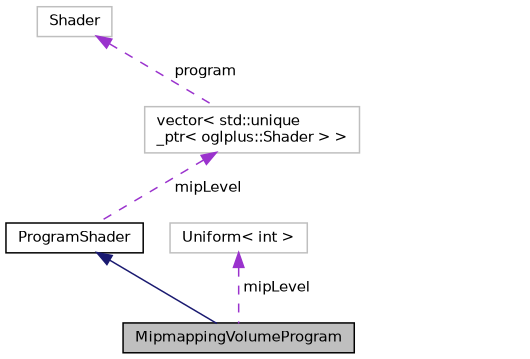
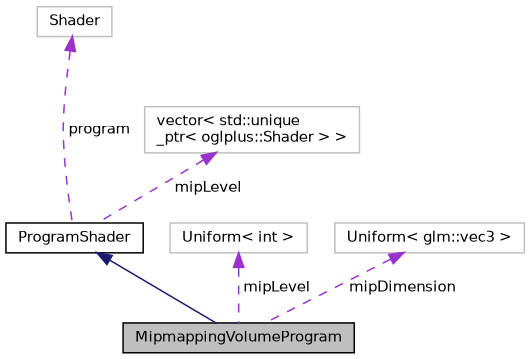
(163, 76) -> (63, 137)
none -> (430, 238)
